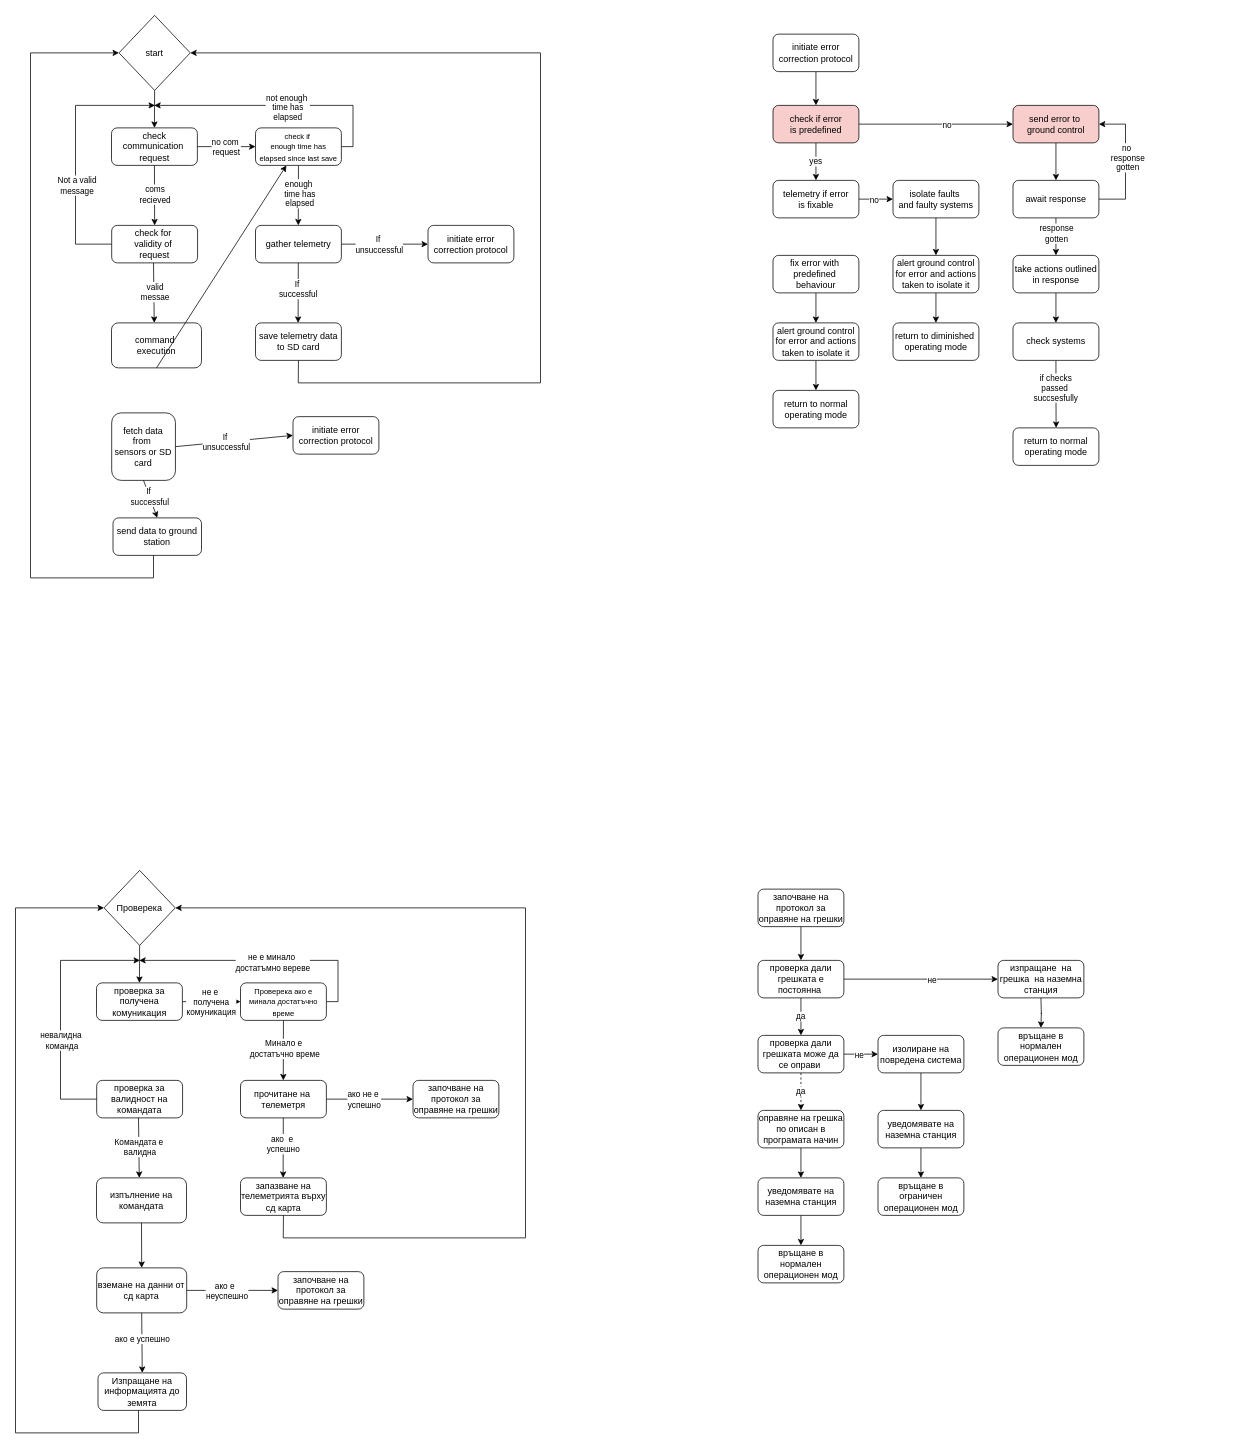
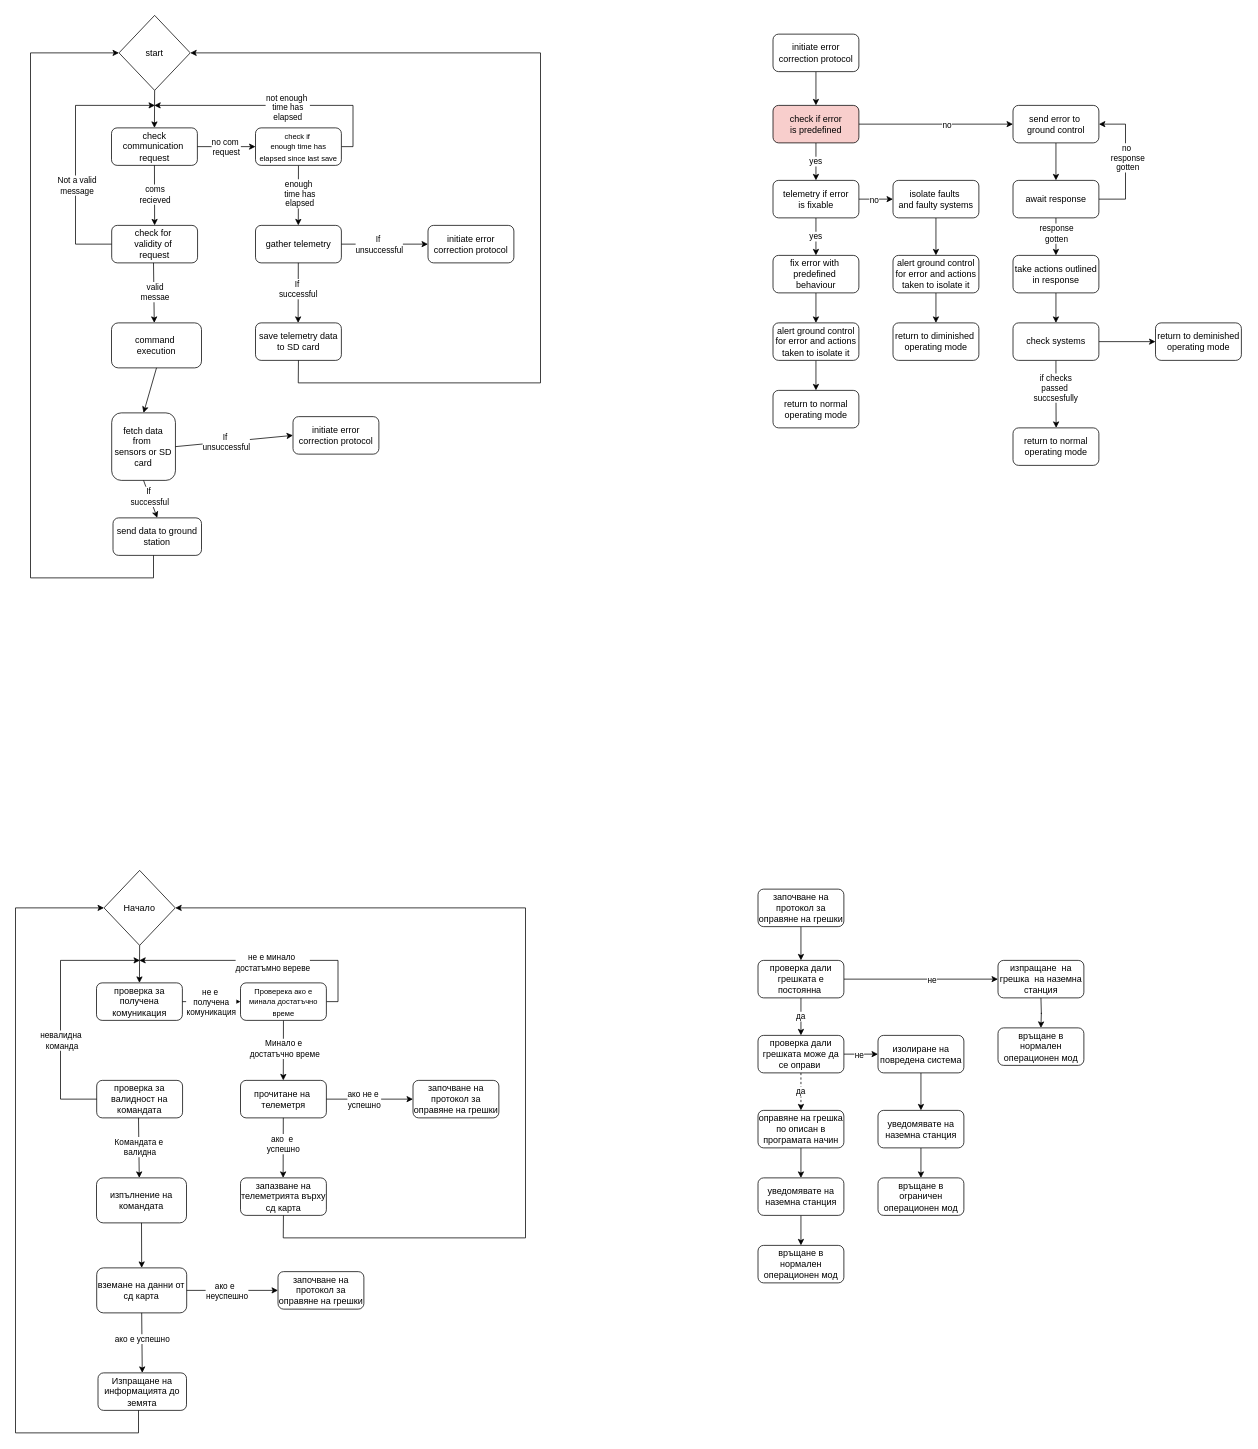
(1056, 124) -> (1056, 124)
none -> (816, 240)
(220, 269) -> (151, 388)
none -> (1124, 342)
none -> (1198, 342)
(140, 908) -> (140, 908)
